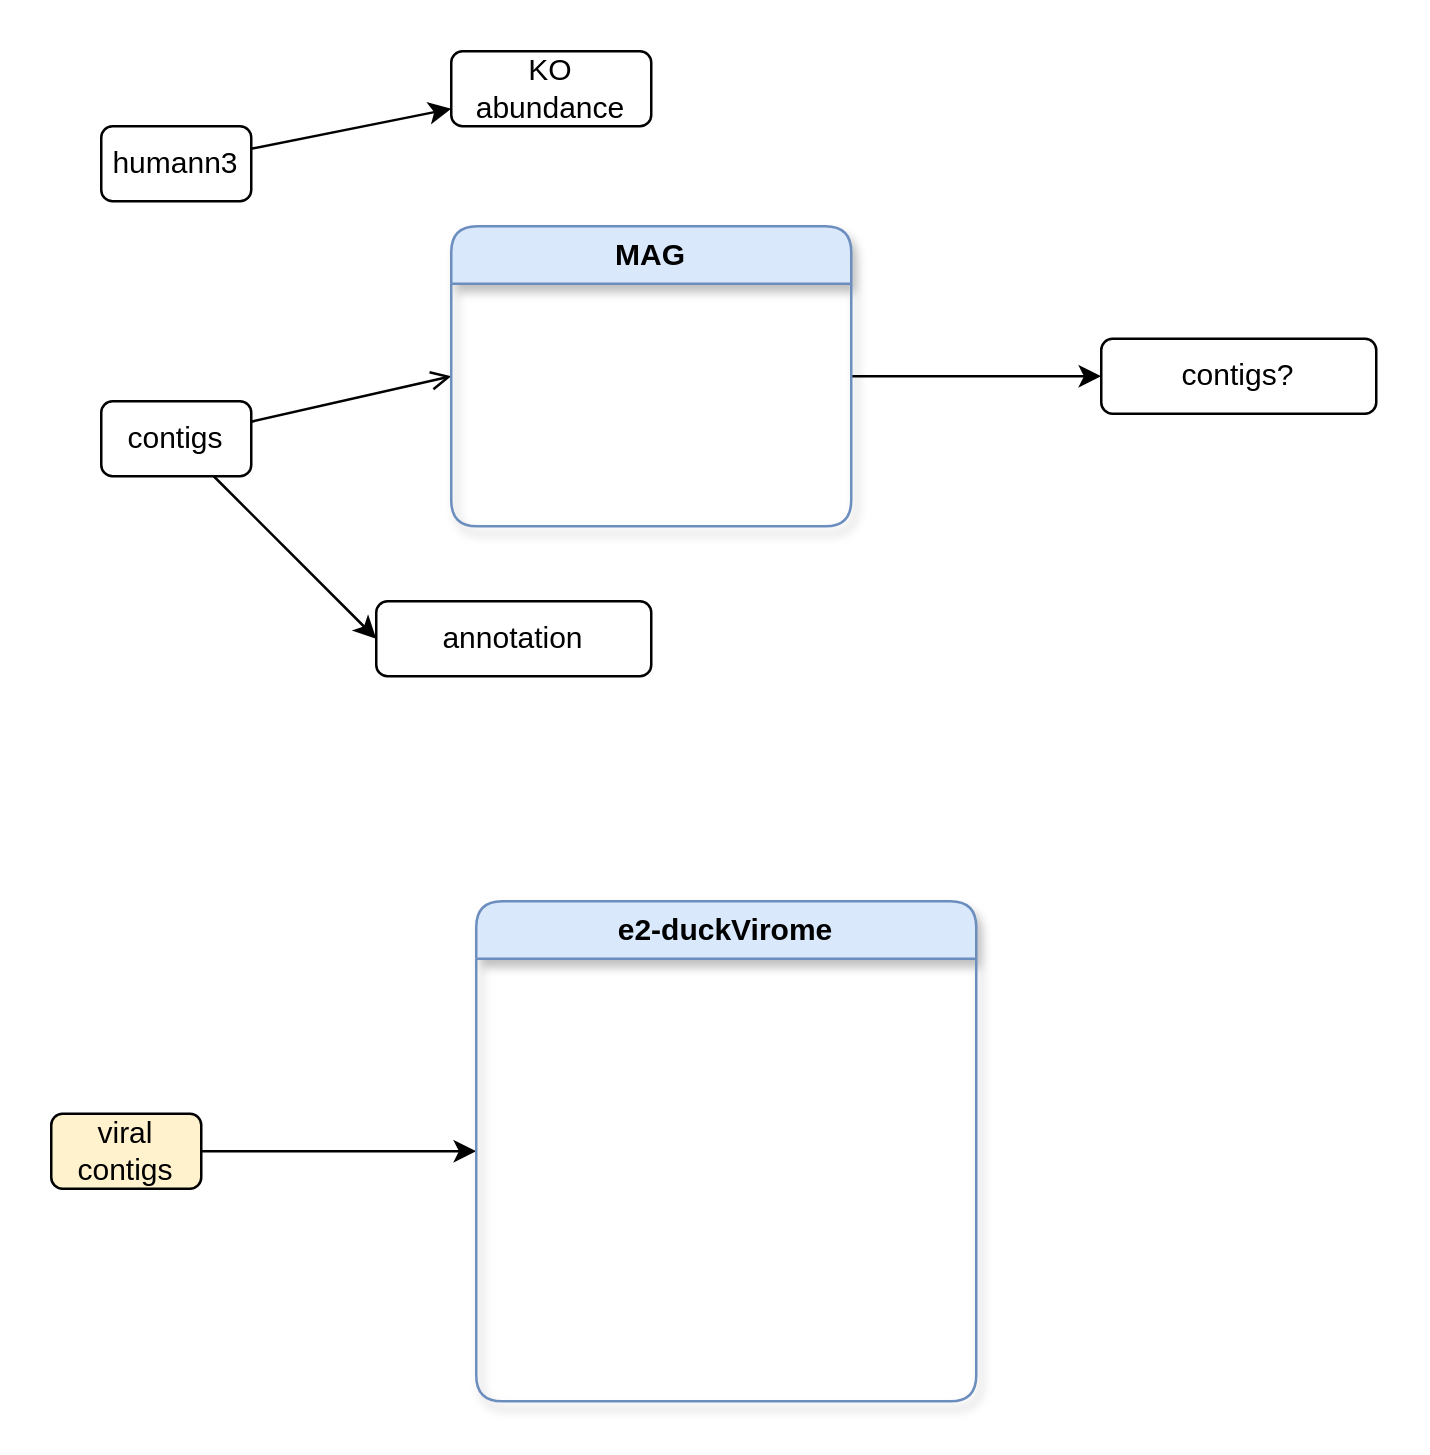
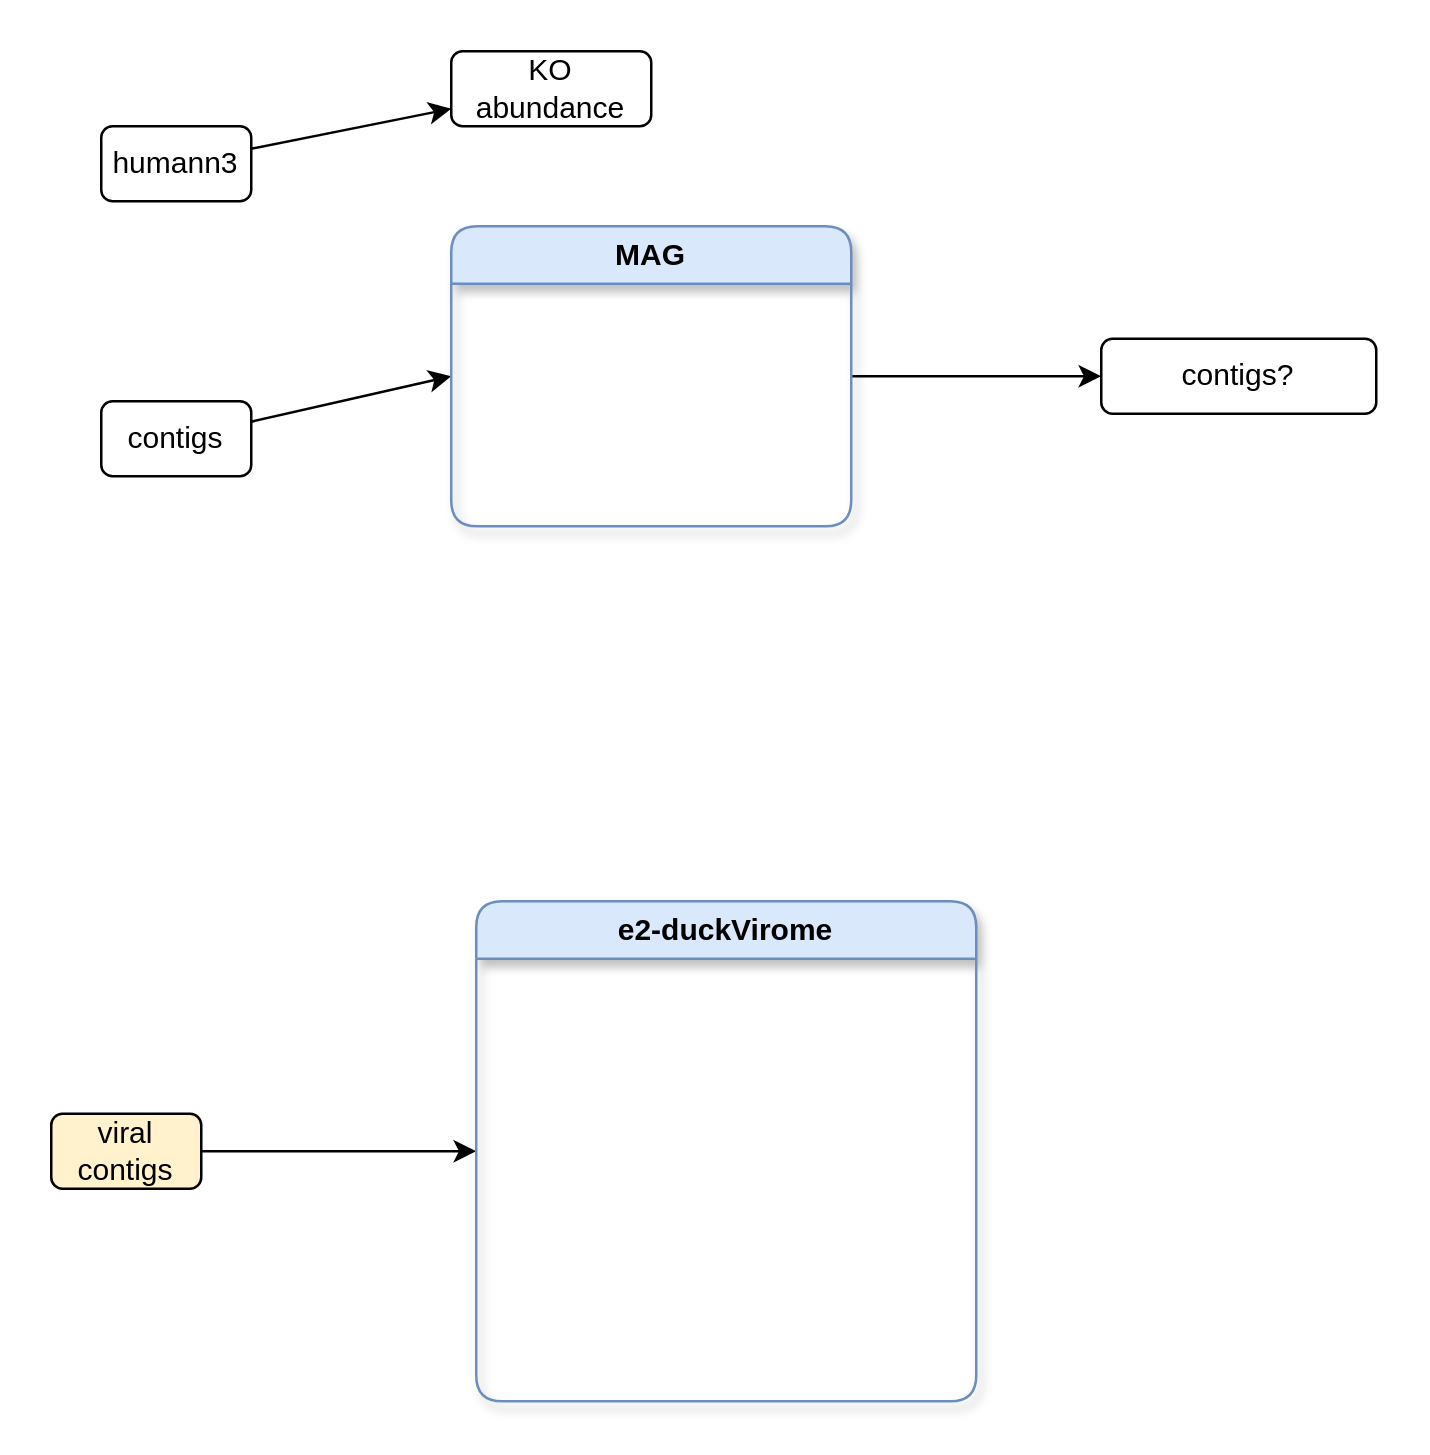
(437, 379) -> (434, 380)
(289, 552) -> none
(514, 639) -> none
